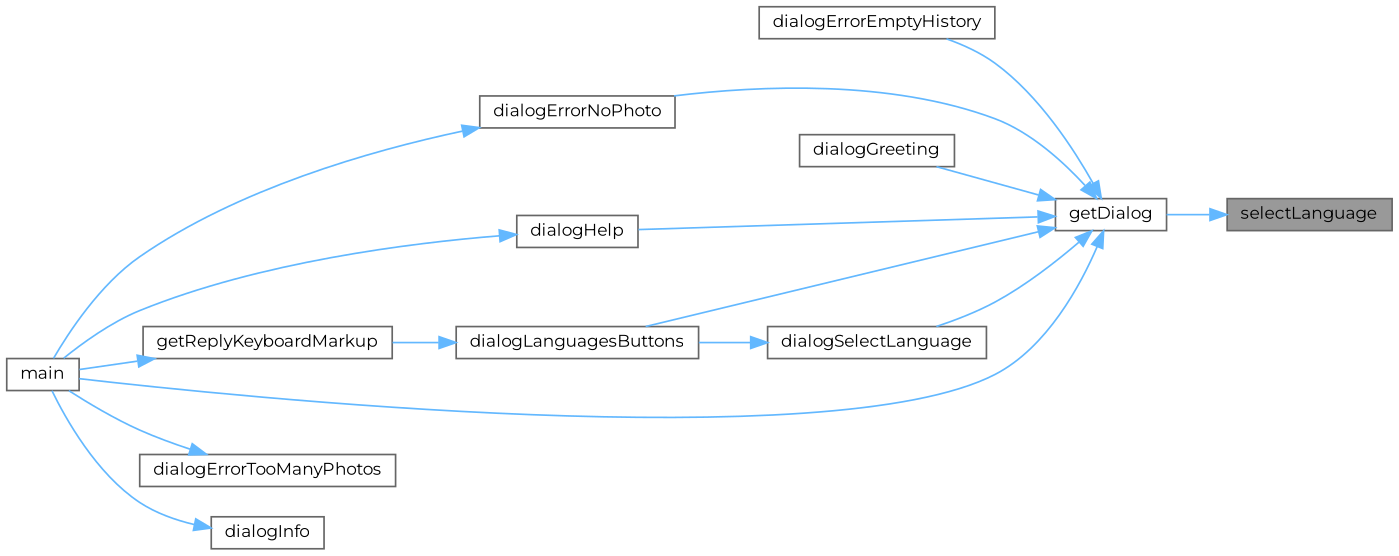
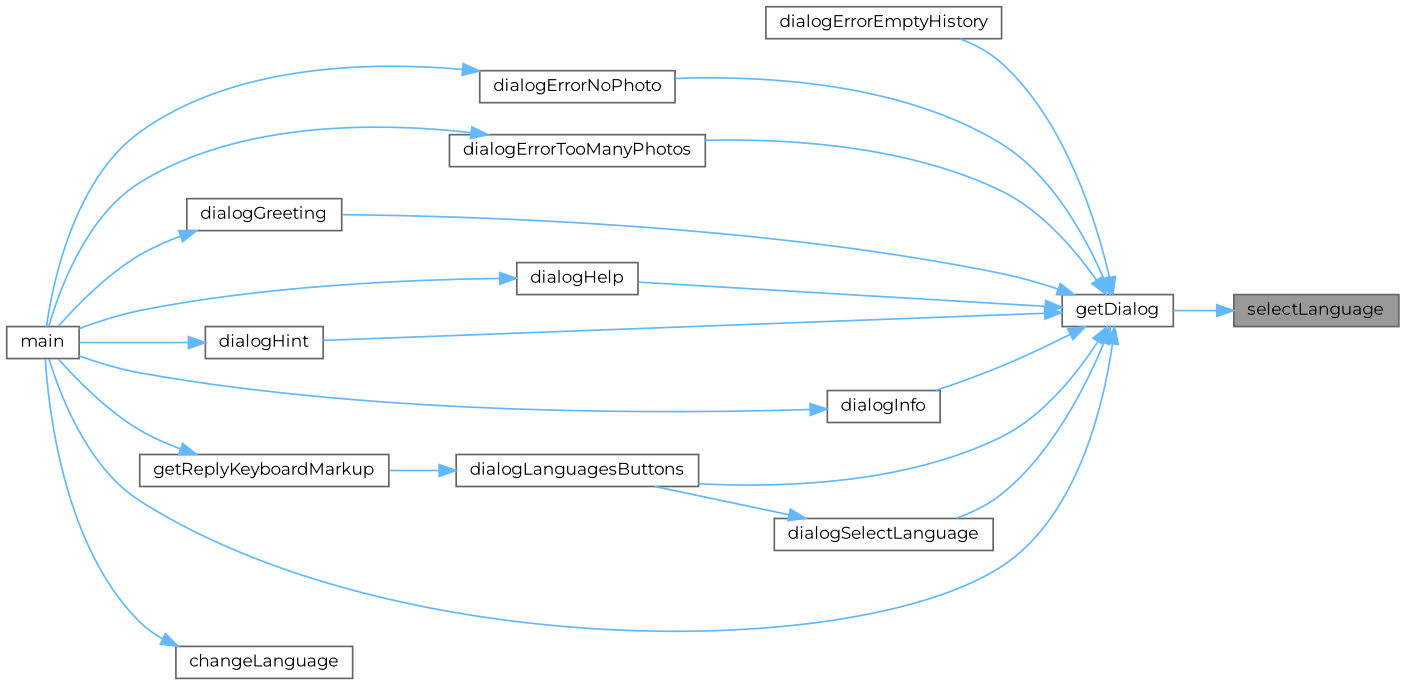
none -> (921, 162)
none -> (114, 273)
none -> (264, 343)
none -> (1004, 365)
none -> (264, 662)
